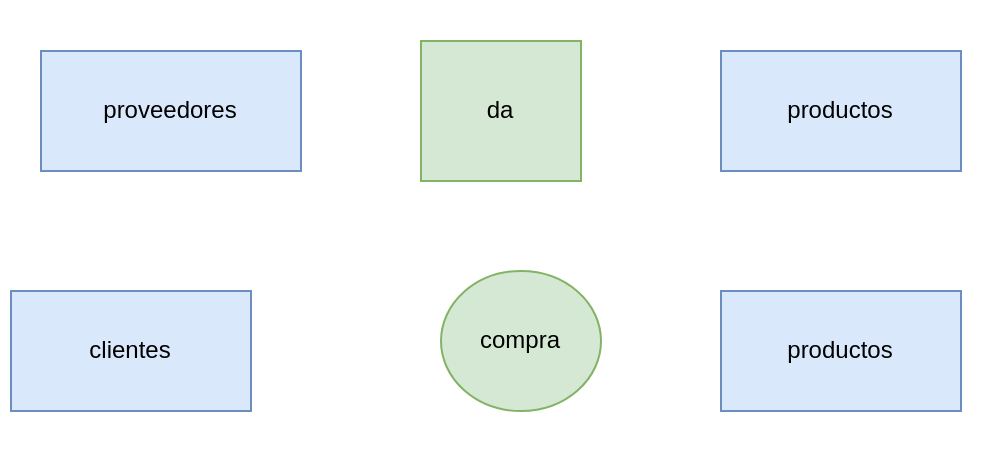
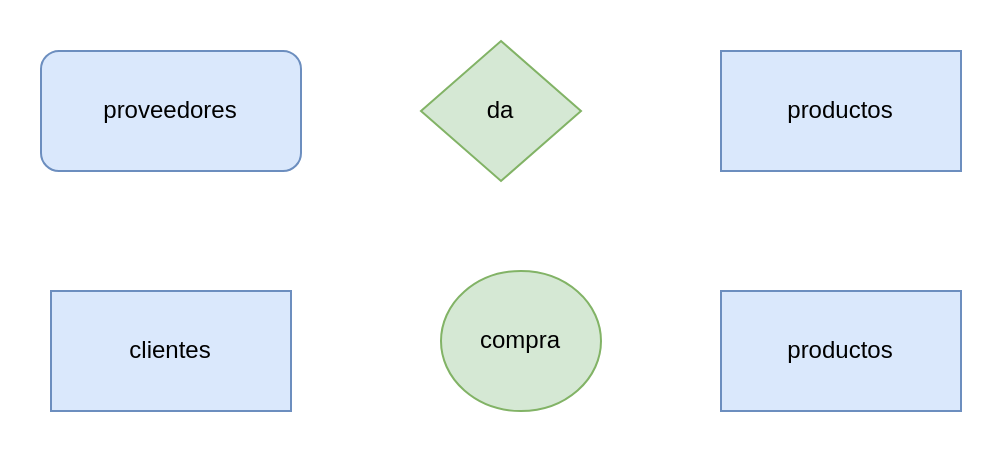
(171, 111) -> (171, 111)
(501, 111) -> (501, 111)
(131, 351) -> (171, 351)
